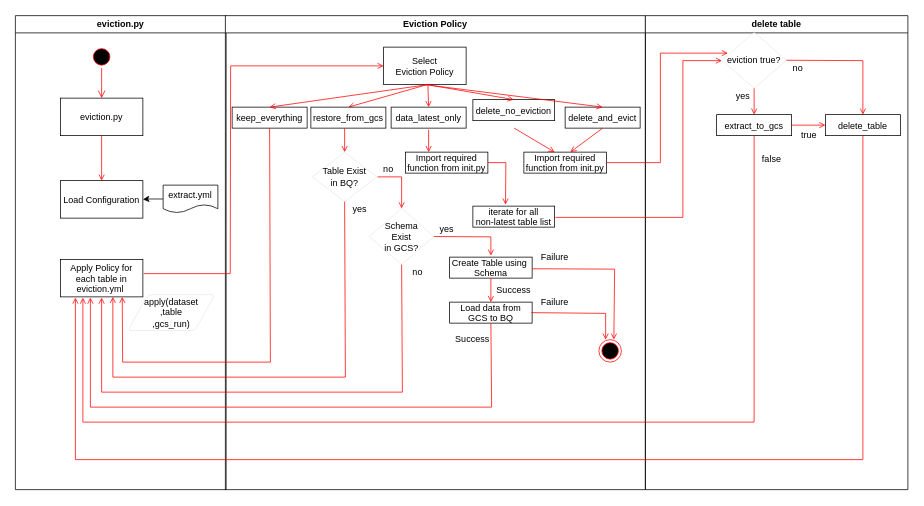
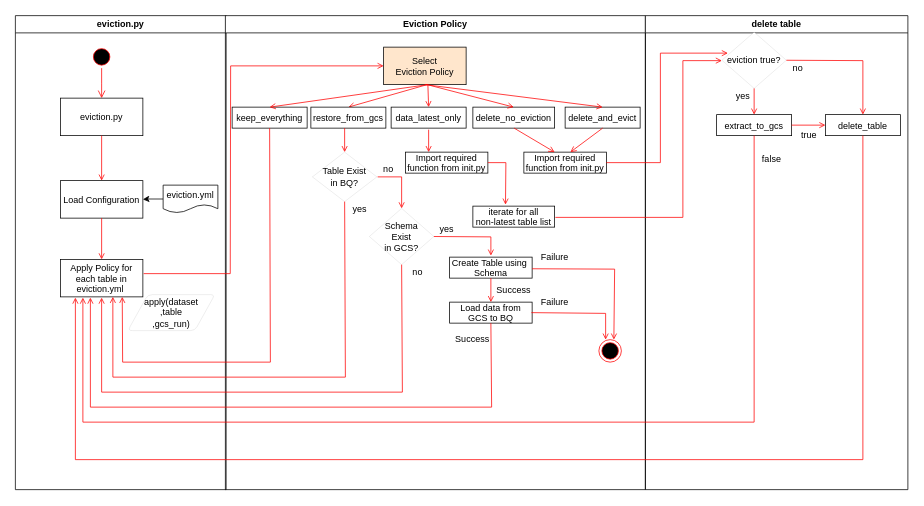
(425, 66) -> (425, 66)
(514, 110) -> (514, 117)
(191, 195) -> (191, 195)
none -> (102, 237)
